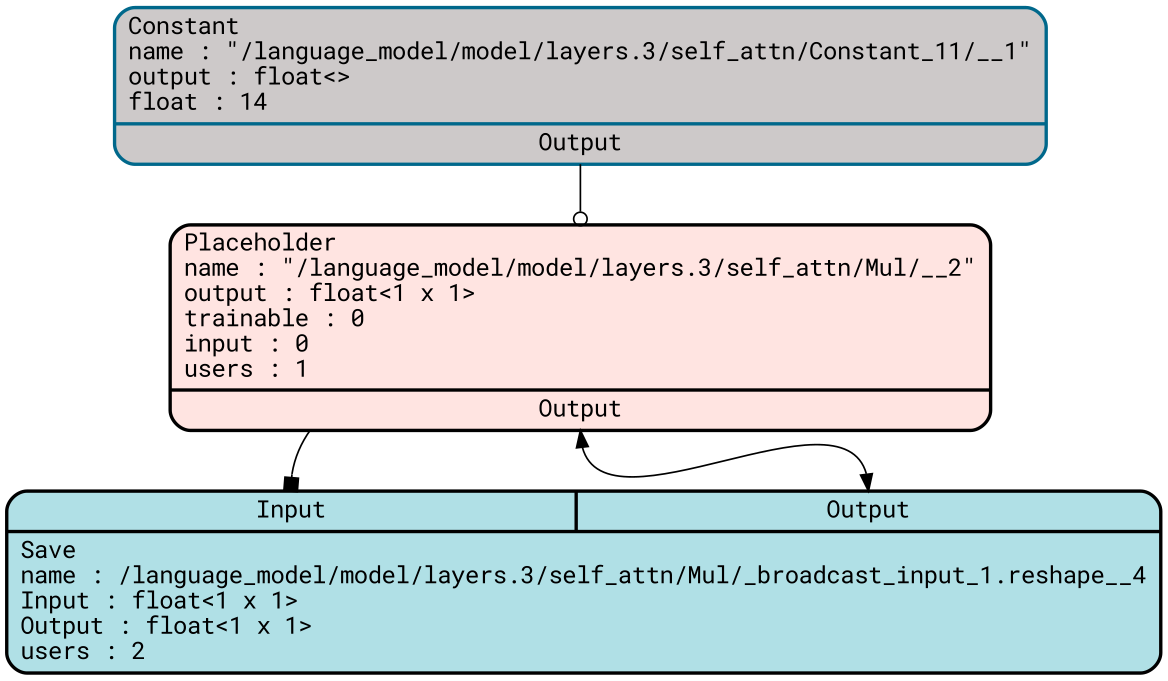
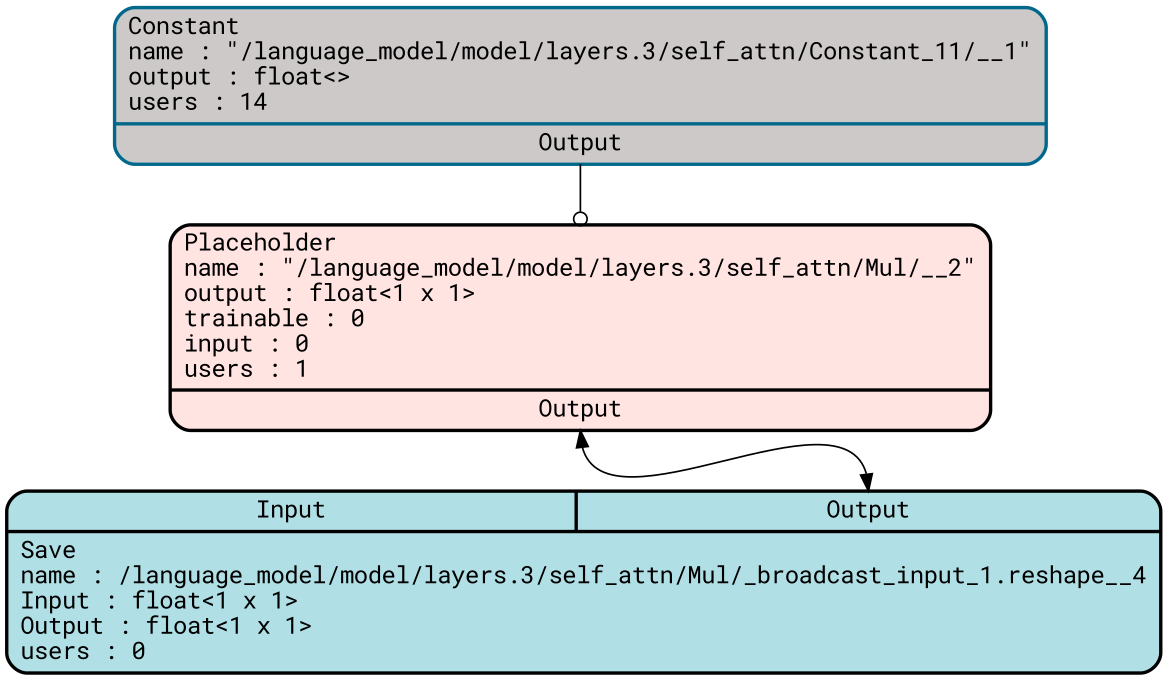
(198, 103) -> (198, 103)
(299, 451) -> none
(83, 652) -> (83, 652)
